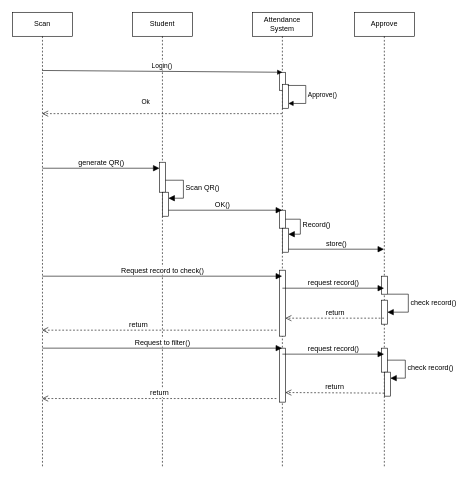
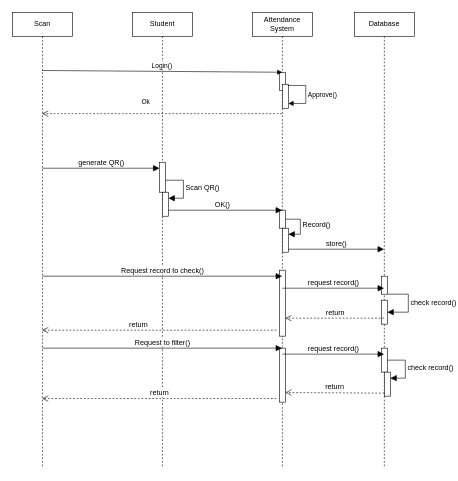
(384, 24) -> (384, 24)
